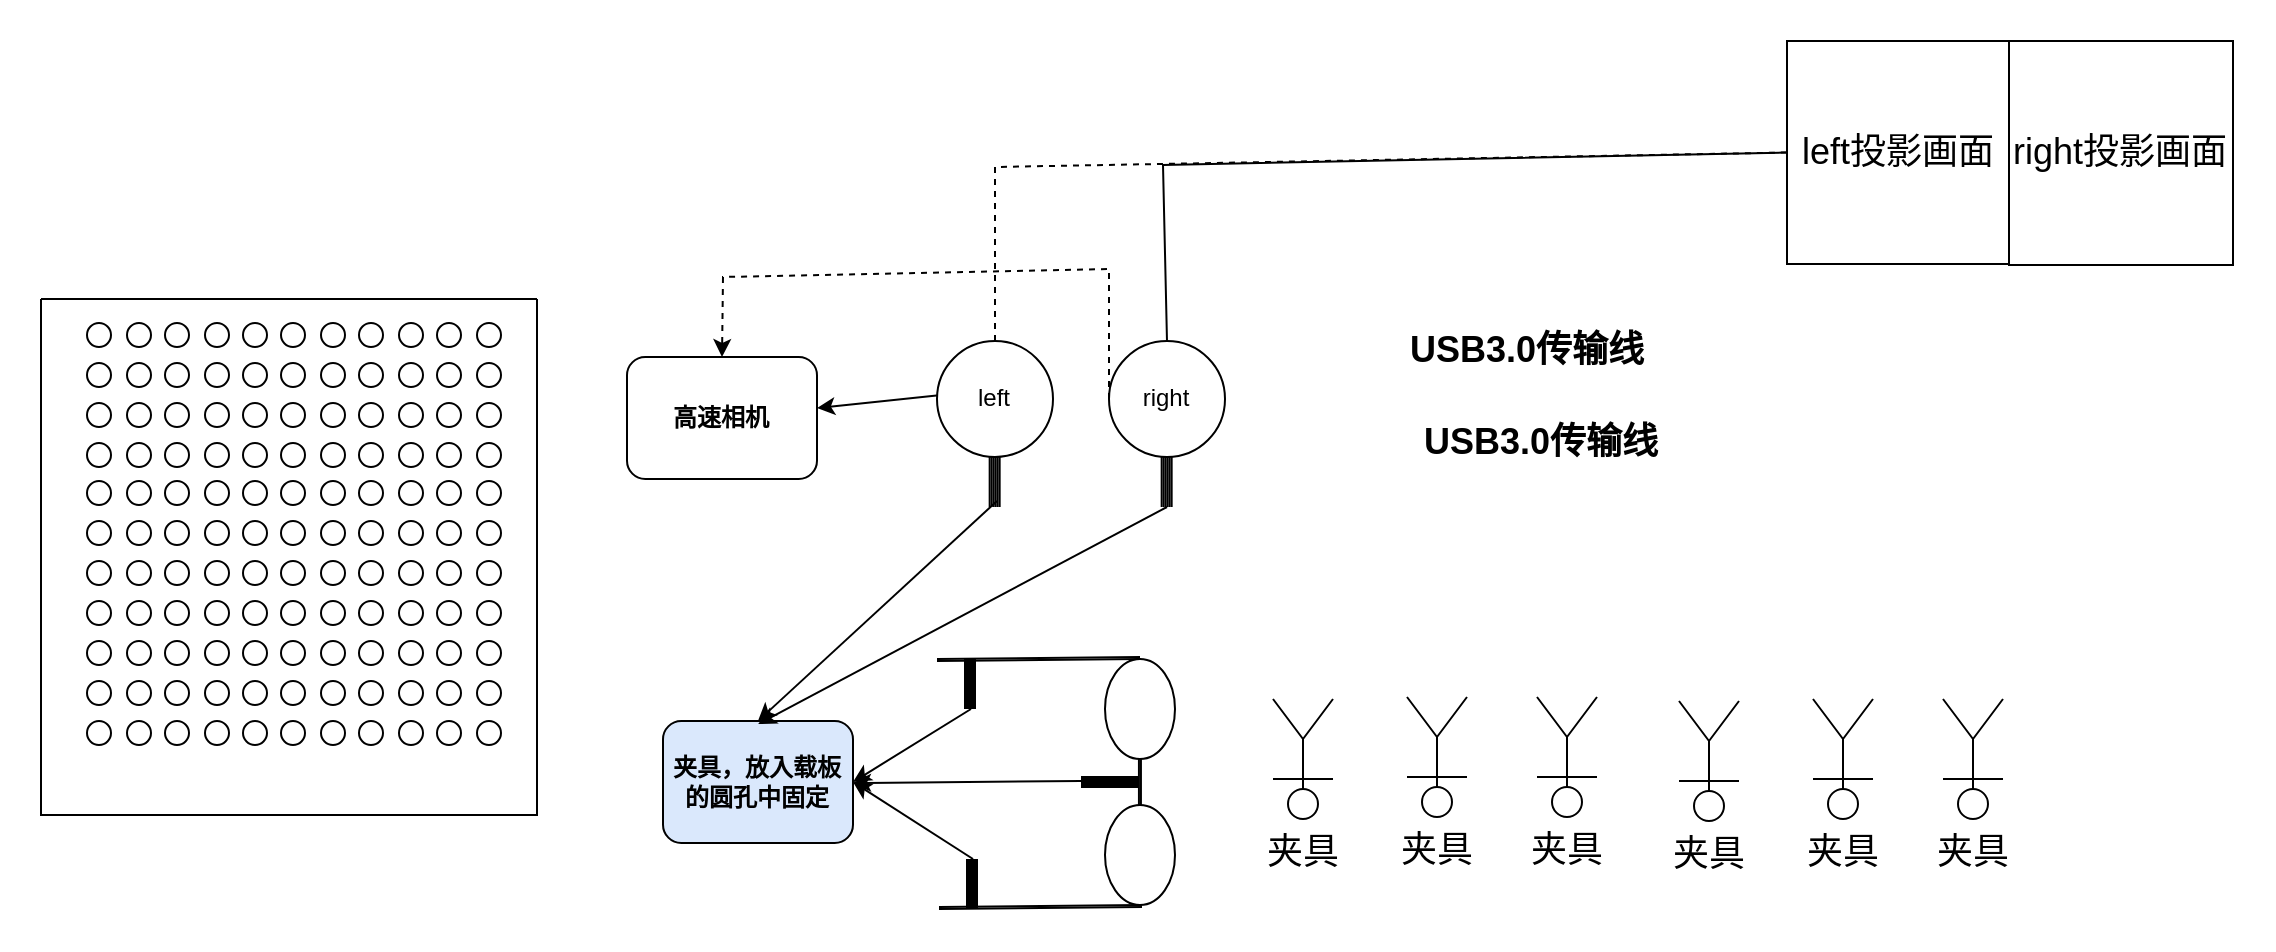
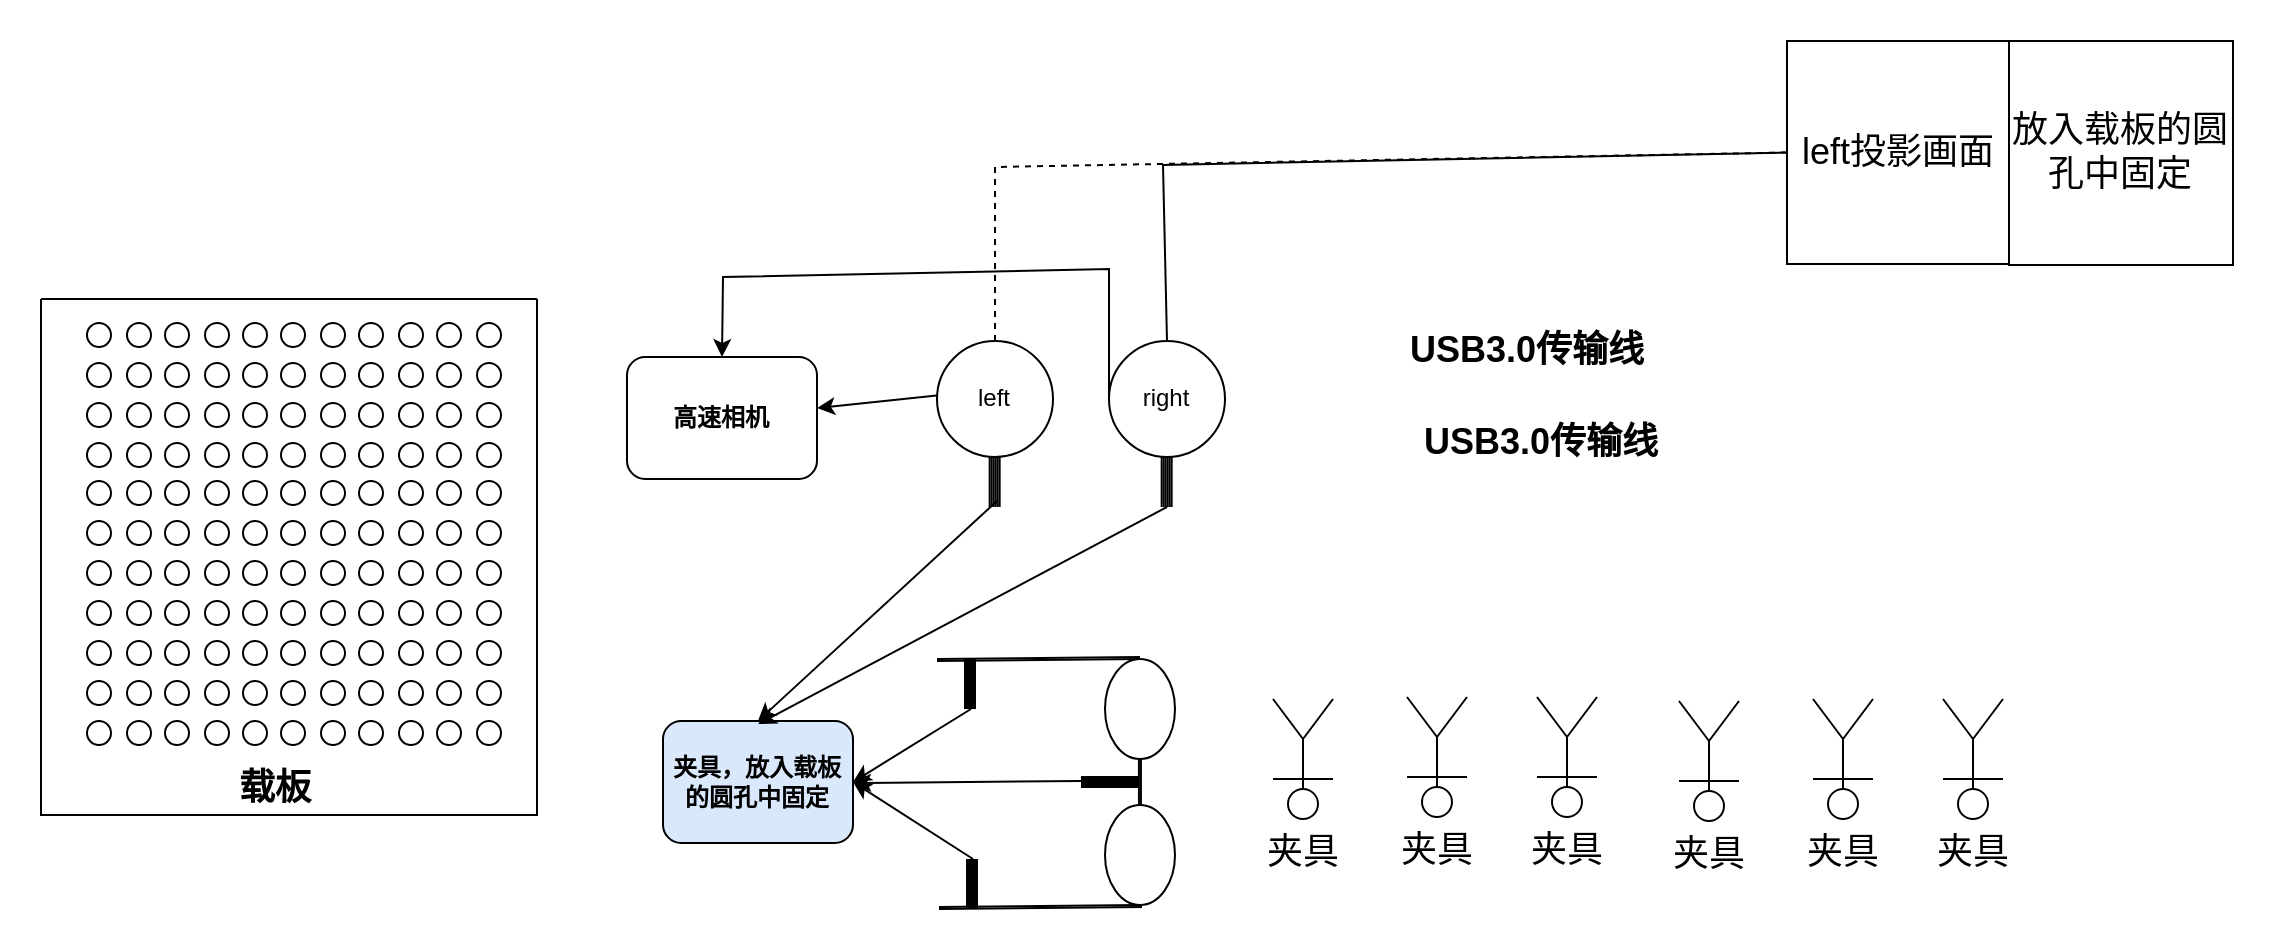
(2121, 153) -> (2121, 153)
(946, 272) -> (946, 272)
none -> (275, 789)
